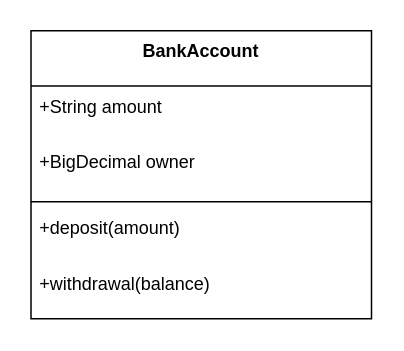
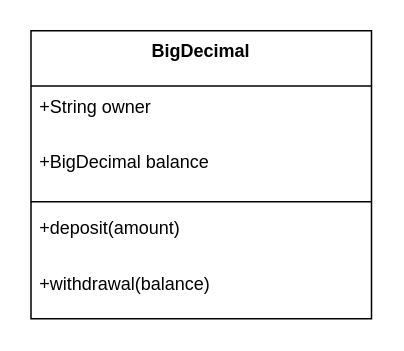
(200, 51) -> (200, 51)
(105, 107) -> (100, 107)
(115, 162) -> (123, 162)
